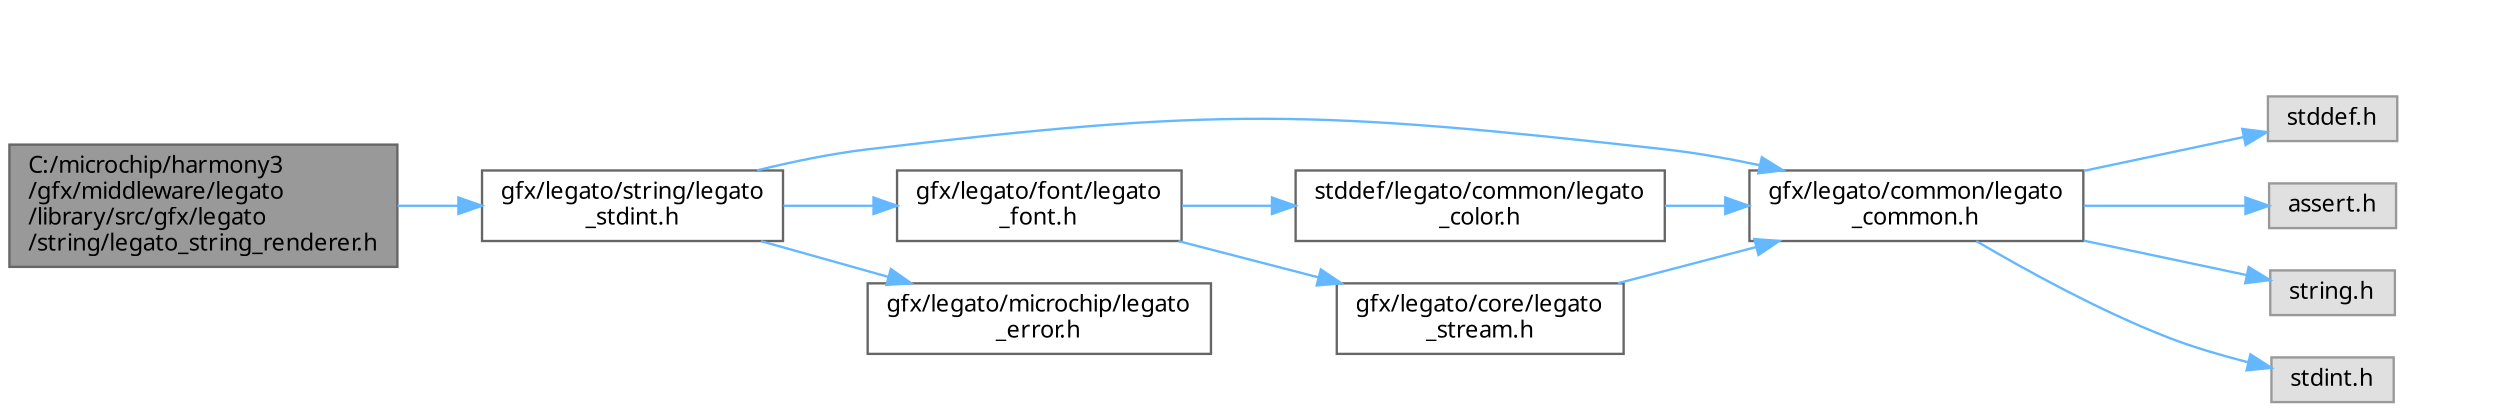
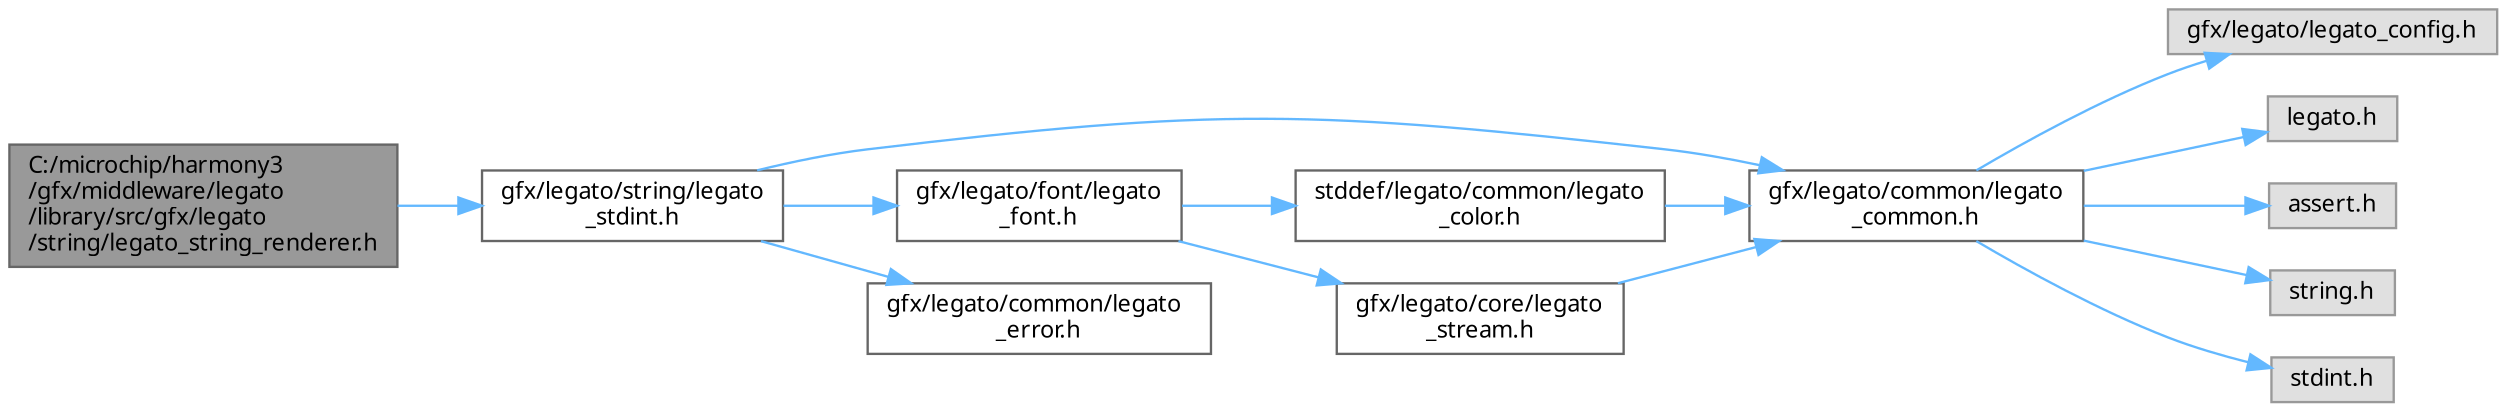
none -> (2333, 32)
(2333, 119) -> (2333, 119)
(1039, 319) -> (1039, 319)
